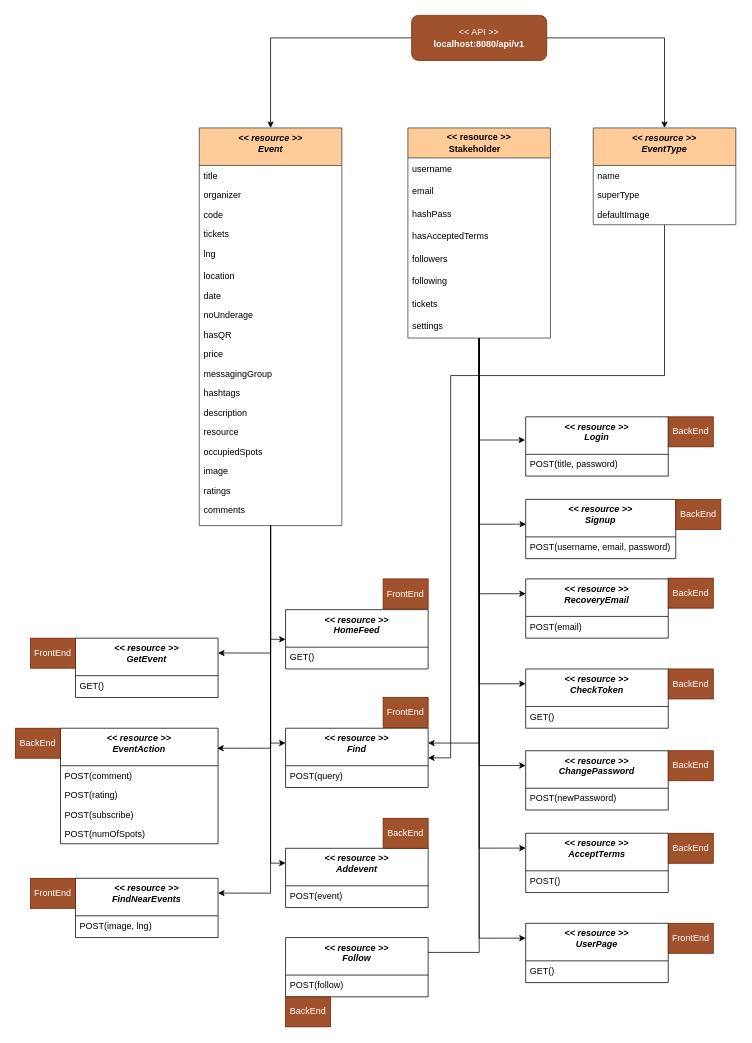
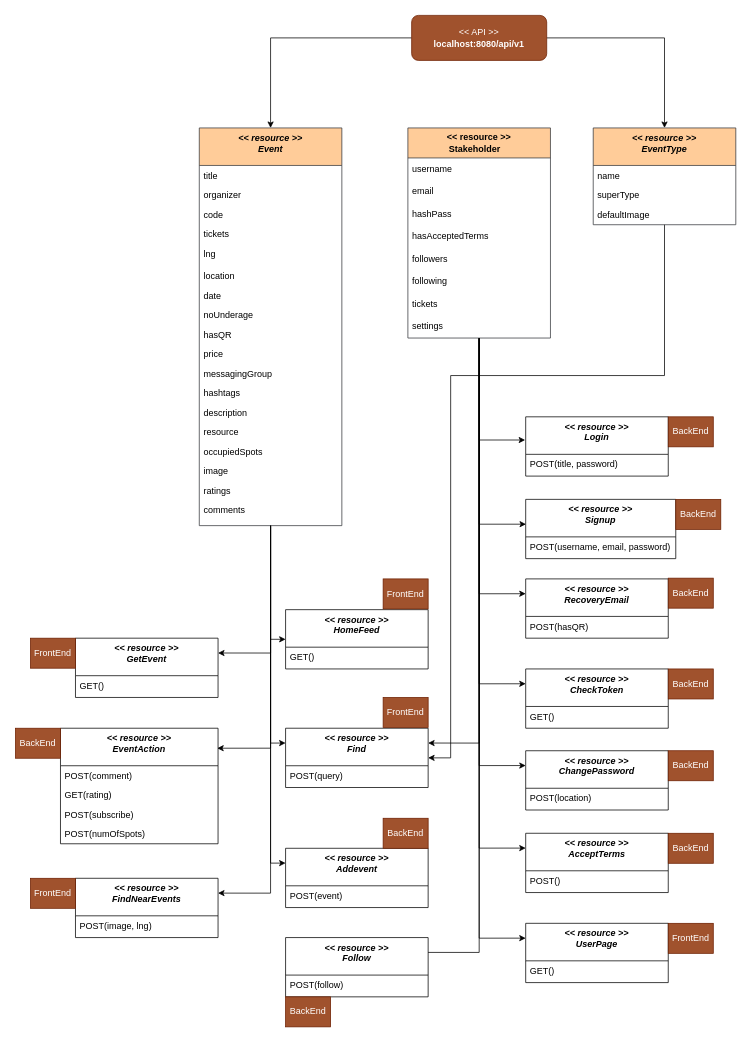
(555, 626) -> (557, 626)
(94, 795) -> (91, 795)
(572, 798) -> (562, 798)
